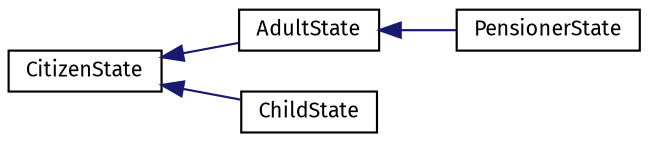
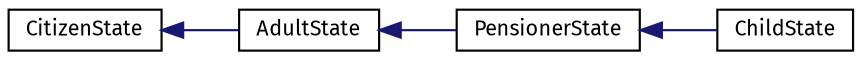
(212, 94) -> (690, 30)
